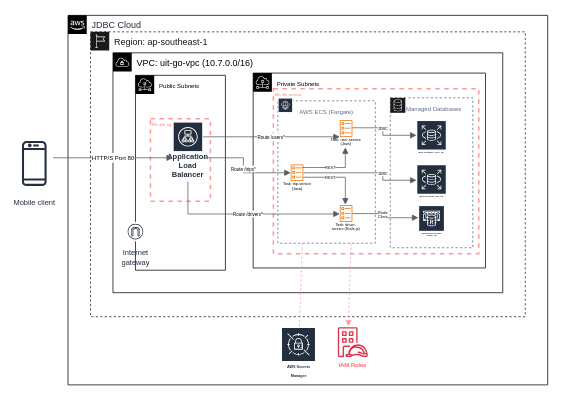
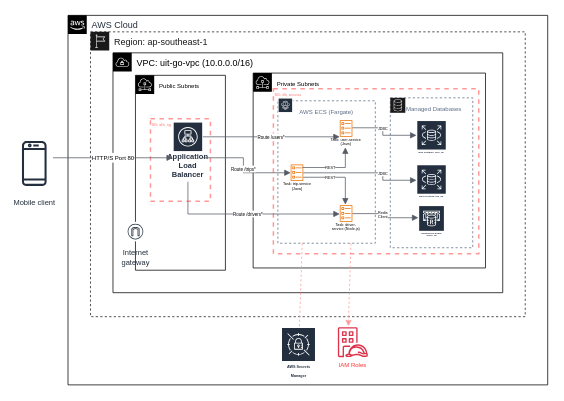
(115, 26) -> (112, 26)
(202, 64) -> (202, 64)
